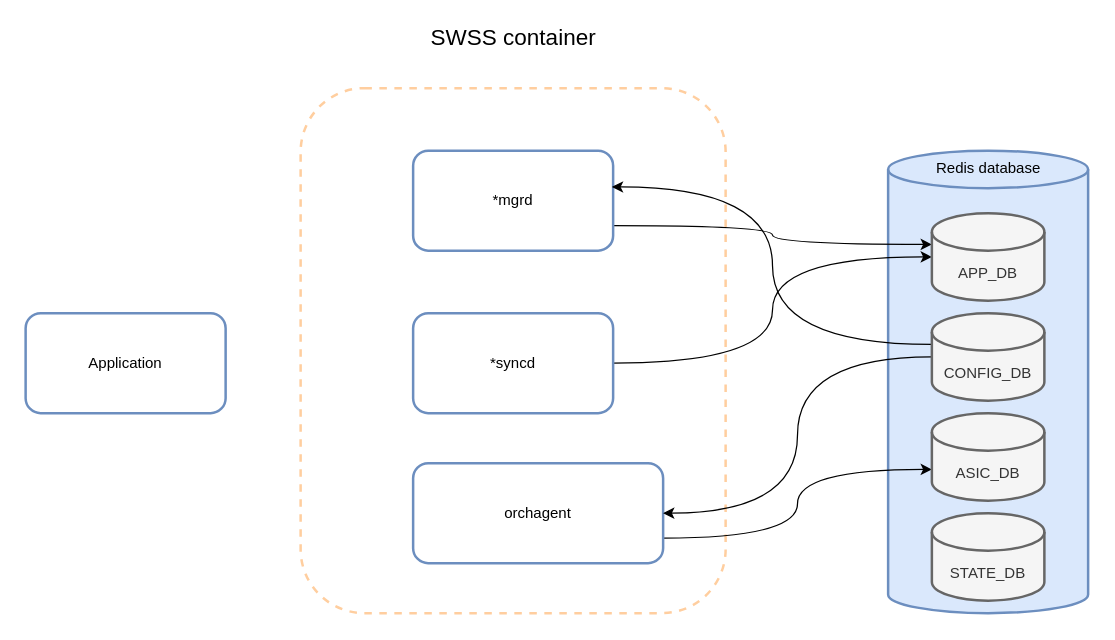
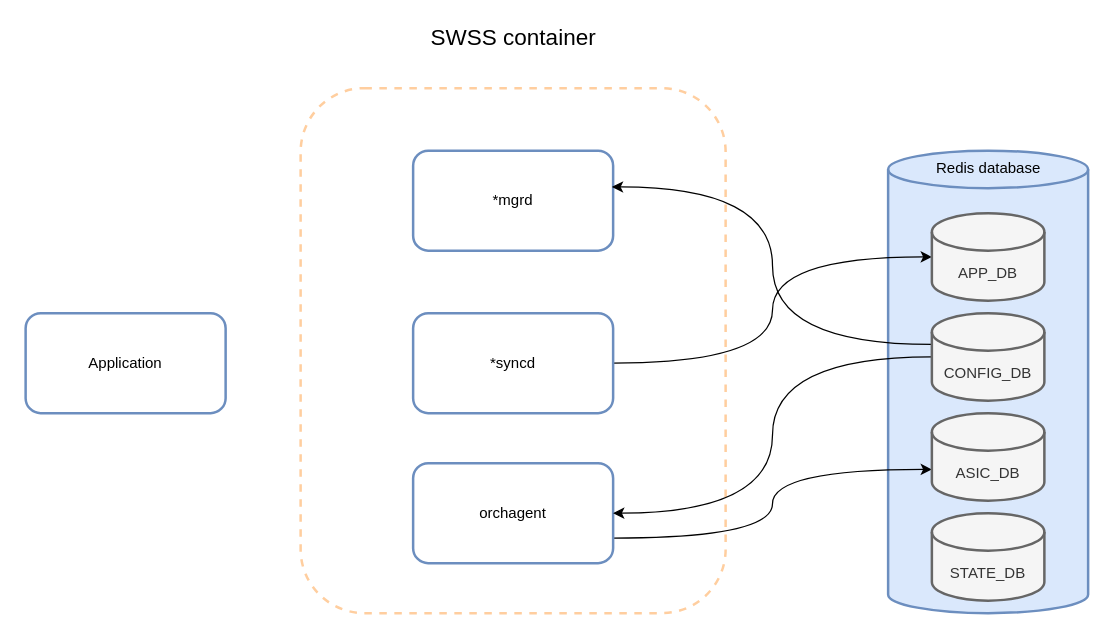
(767, 232) -> none
(538, 513) -> (513, 513)
